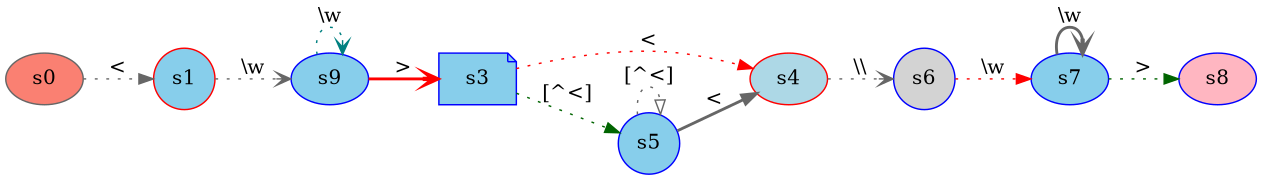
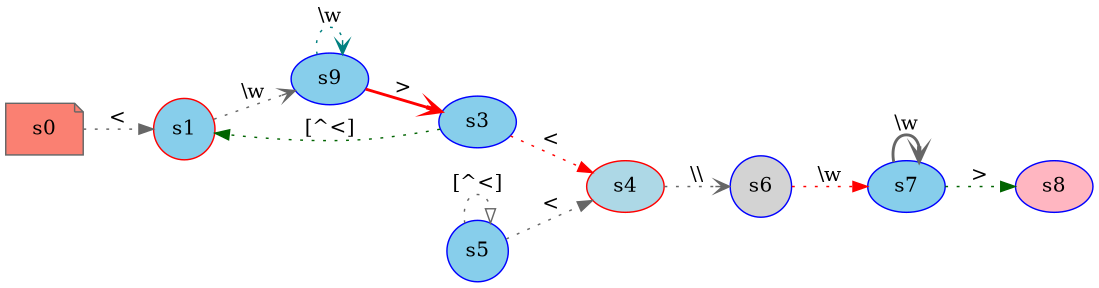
(44, 79) -> (44, 129)
(478, 79) -> (478, 122)
(561, 110) -> (335, 141)
(710, 115) -> (543, 223)
